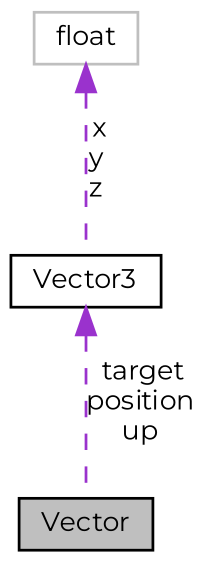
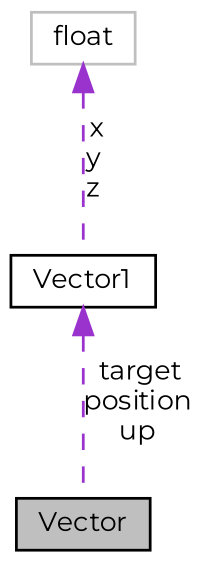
(86, 281) -> (83, 281)
